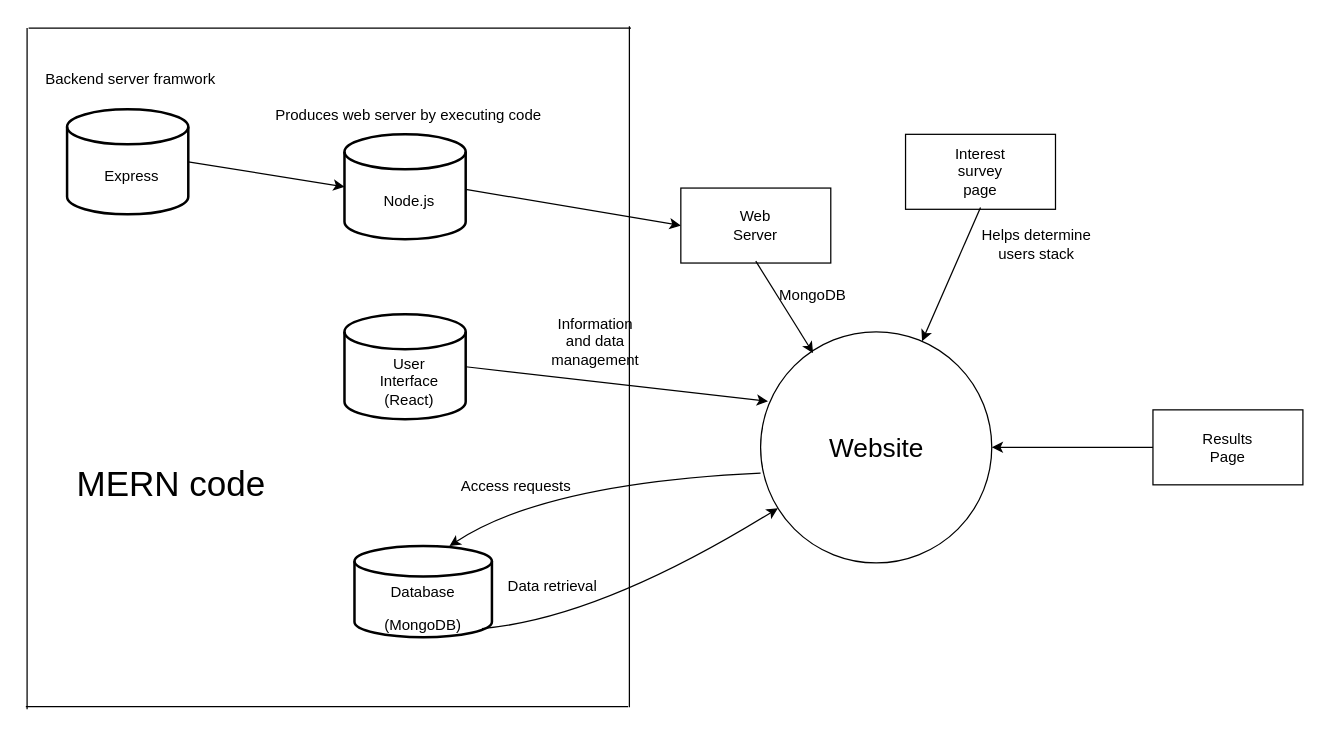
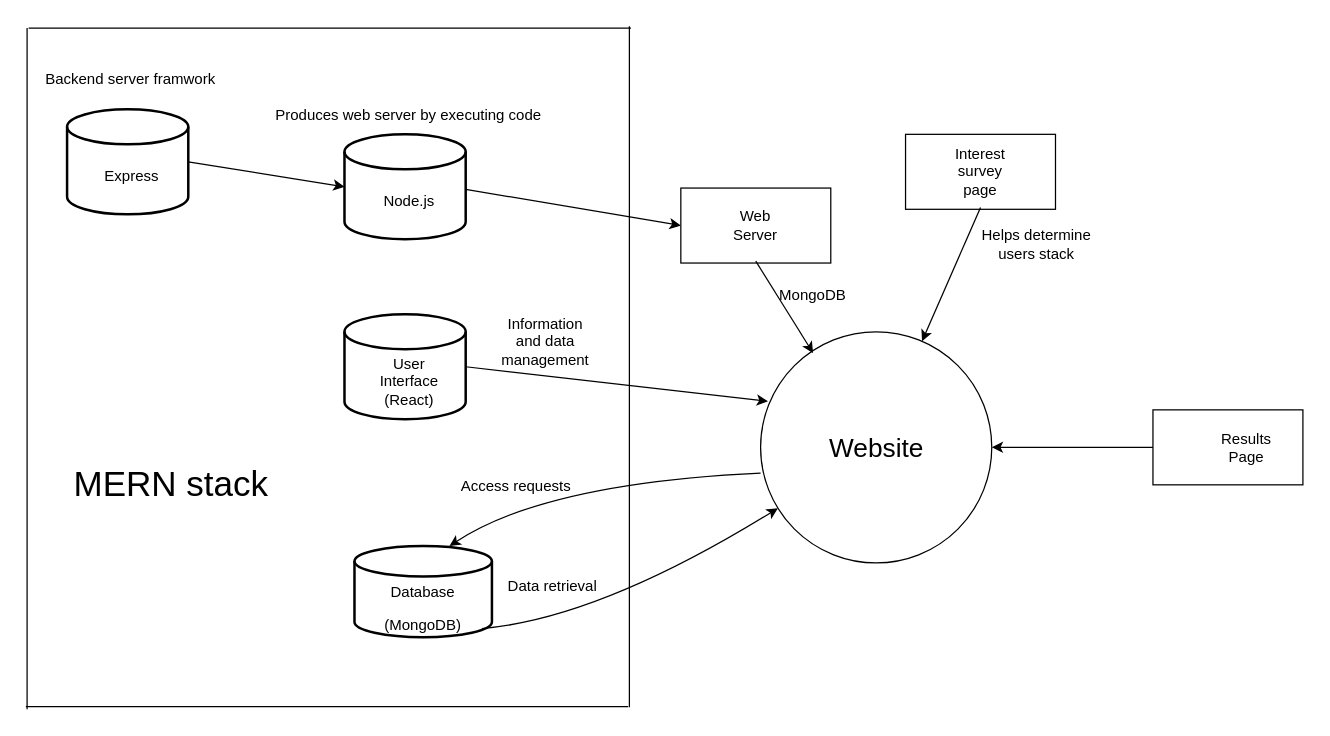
(595, 342) -> (545, 342)
(1228, 448) -> (1247, 448)
(171, 484) -> (171, 484)
